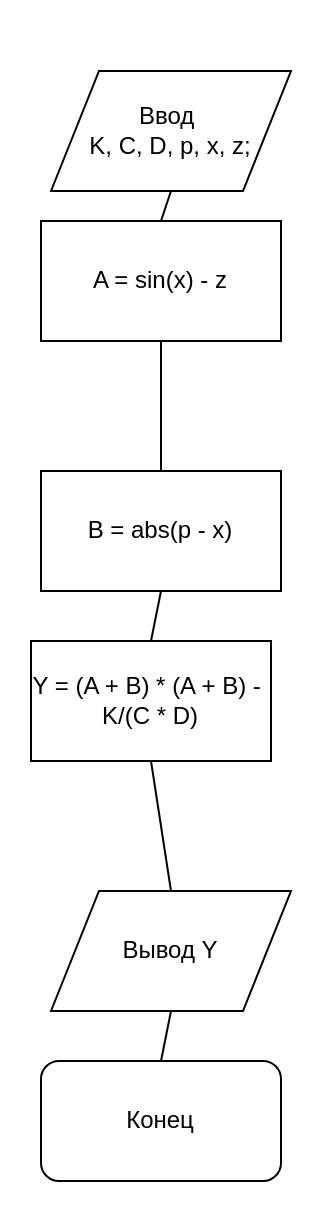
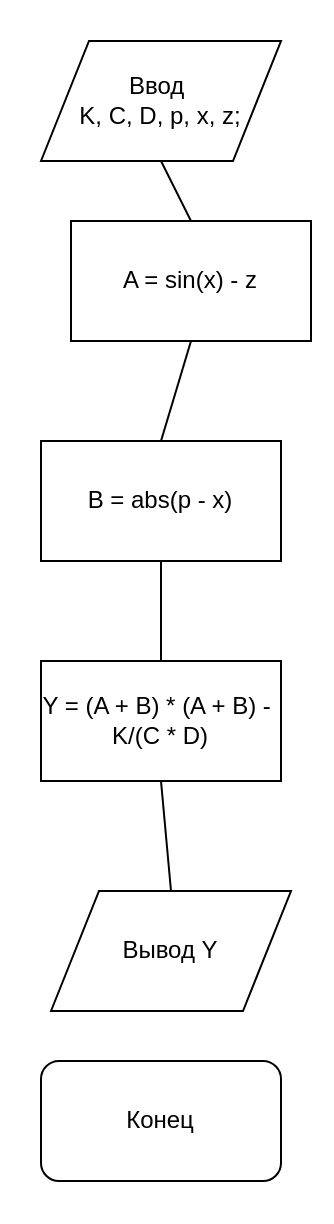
(171, 131) -> (161, 101)
(161, 281) -> (191, 281)
(161, 531) -> (161, 501)
(151, 701) -> (161, 721)
(166, 1036) -> none
